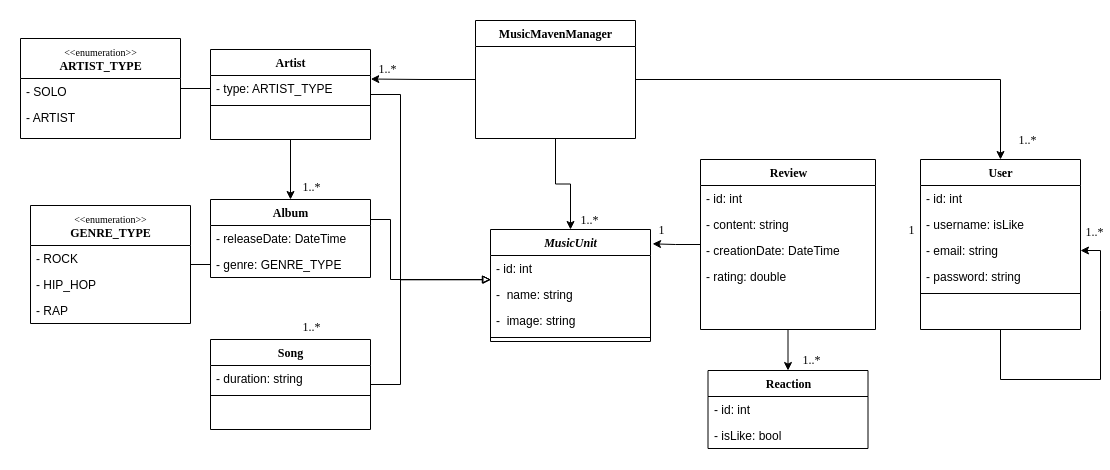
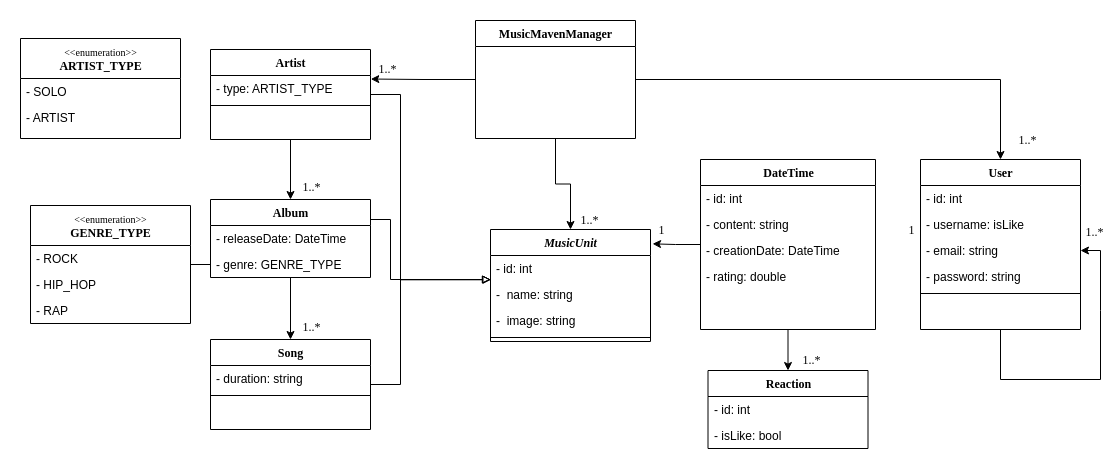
(196, 89) -> none
(789, 174) -> (789, 174)
none -> (291, 305)
